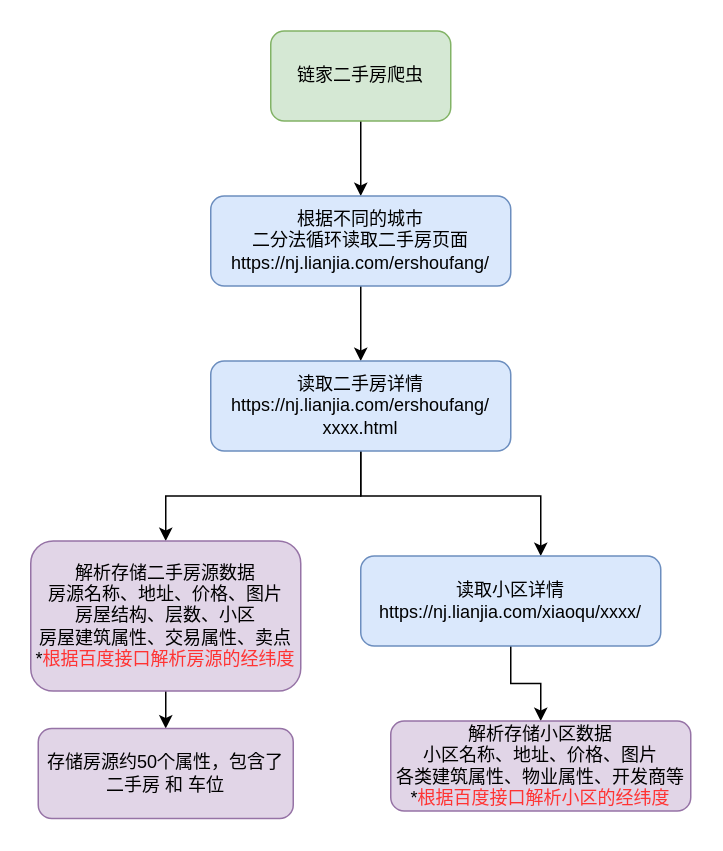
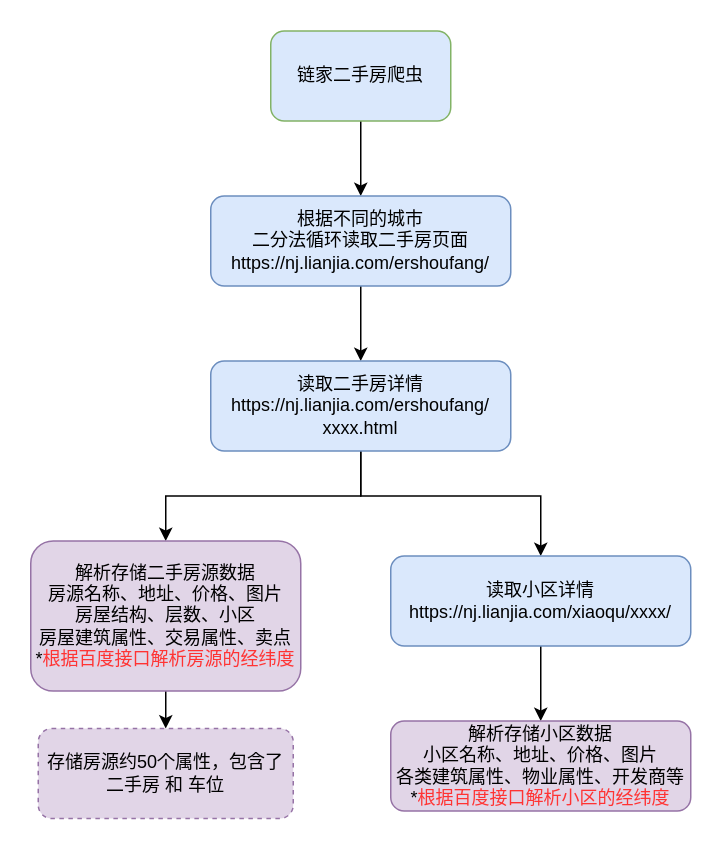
(361, 76) -> (361, 76)
(511, 601) -> (541, 601)
(166, 773) -> (166, 773)
